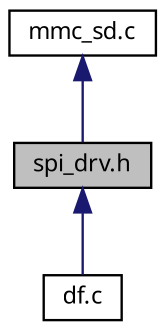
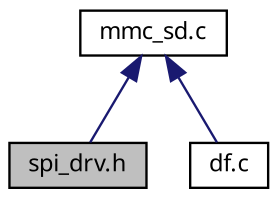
(83, 244) -> (198, 110)
